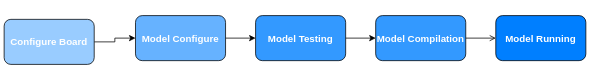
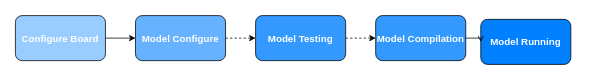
(237, 38) -> (237, 38)
(357, 38) -> (357, 38)
(540, 38) -> (525, 42)
(49, 42) -> (60, 38)
